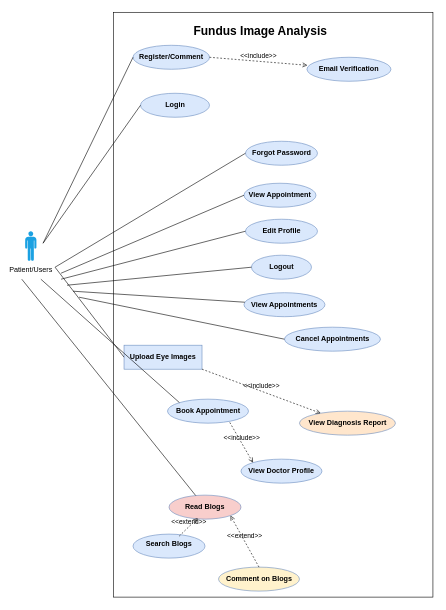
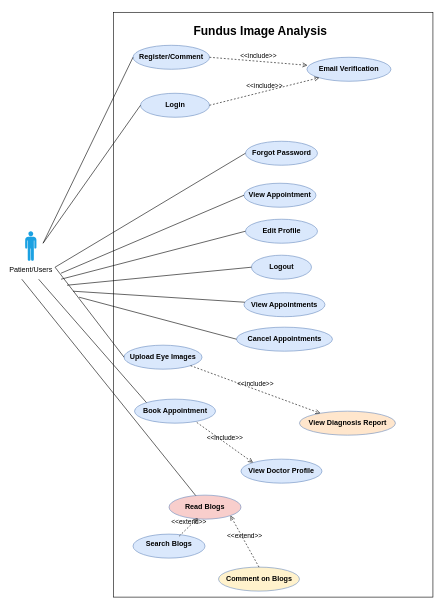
none -> (261, 92)
(332, 339) -> (284, 339)
(163, 357) -> (163, 357)
(208, 411) -> (175, 411)
